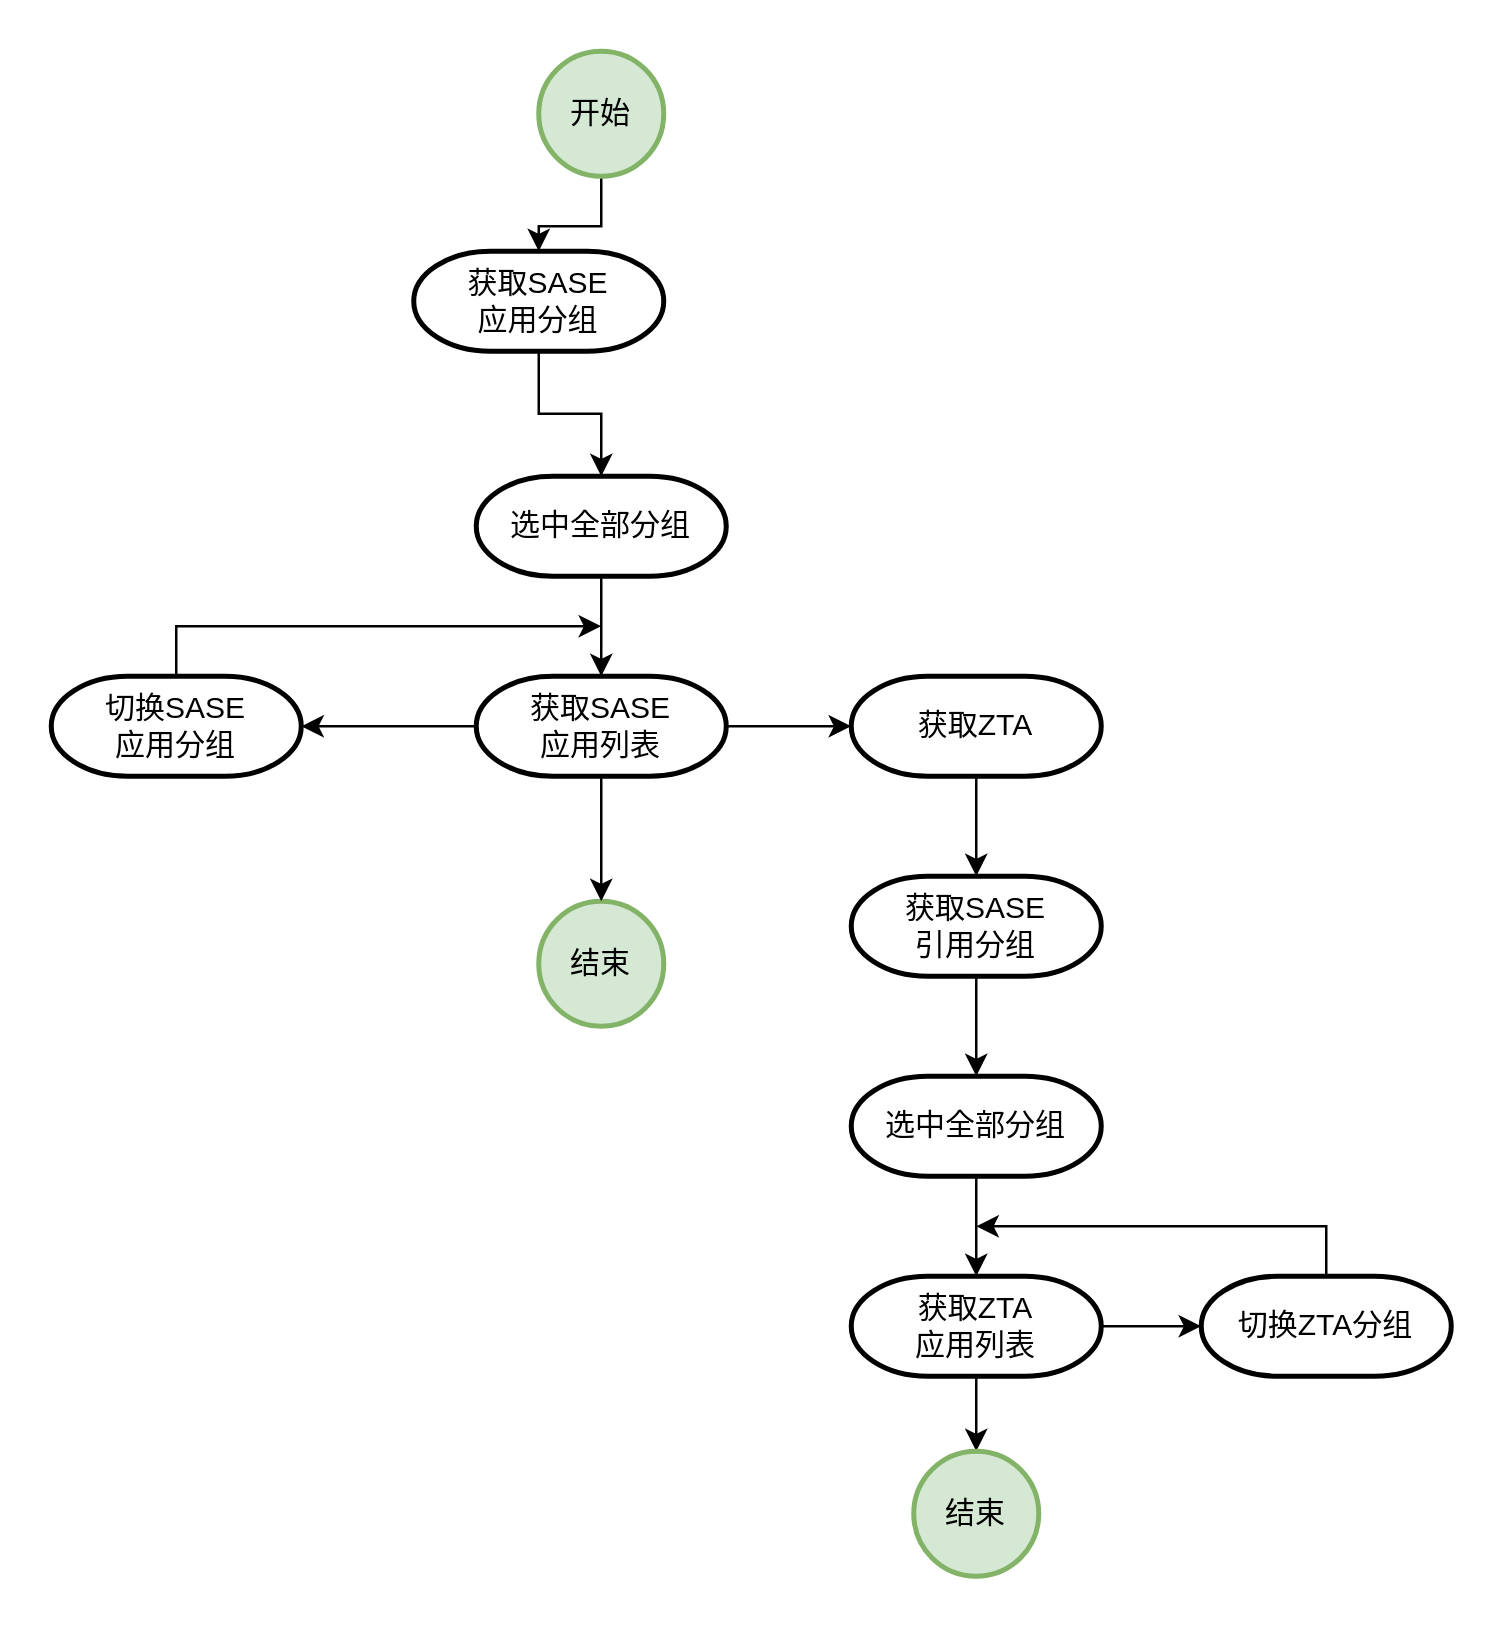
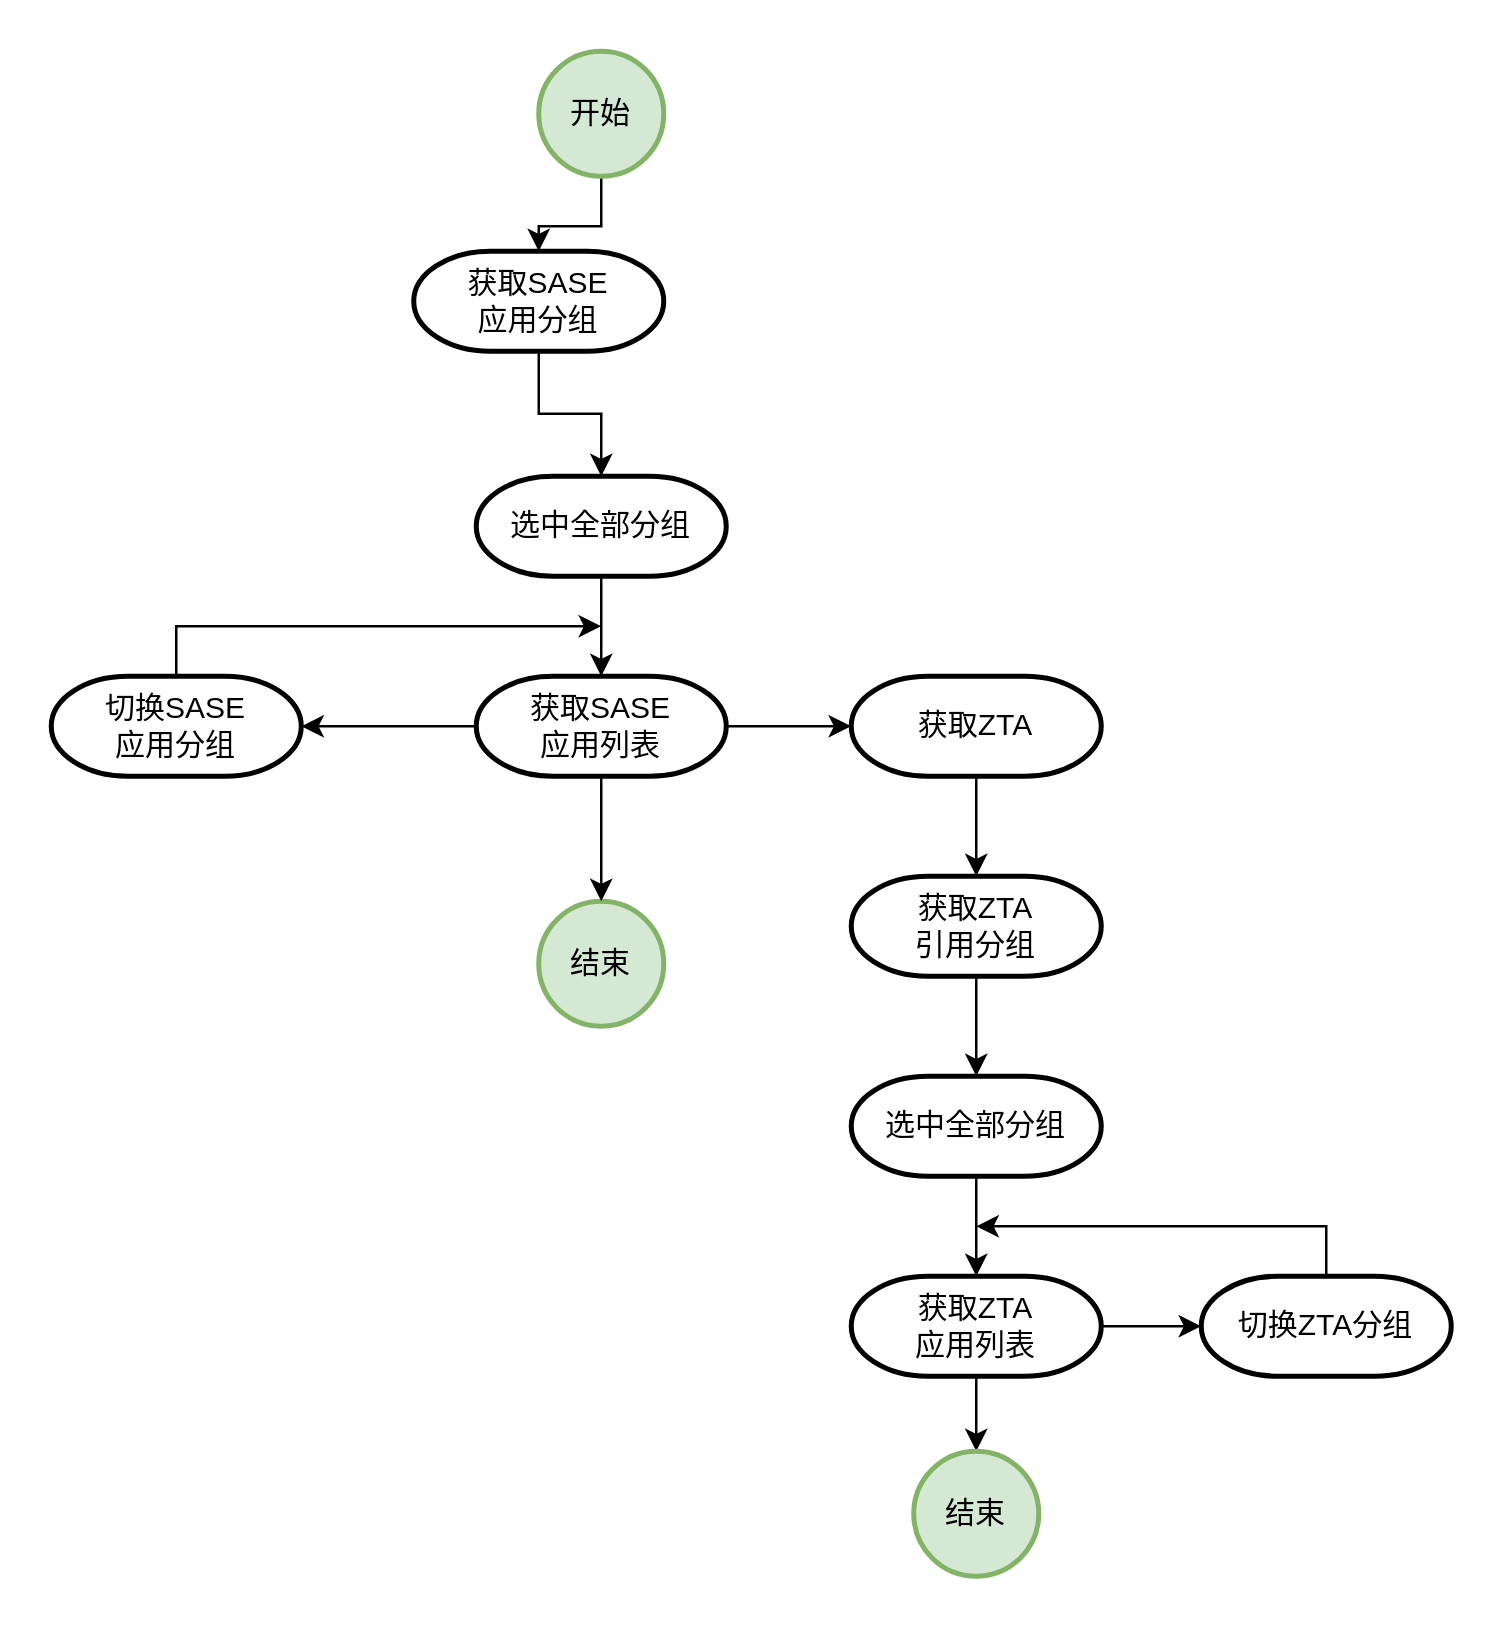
(976, 926) -> (976, 926)
